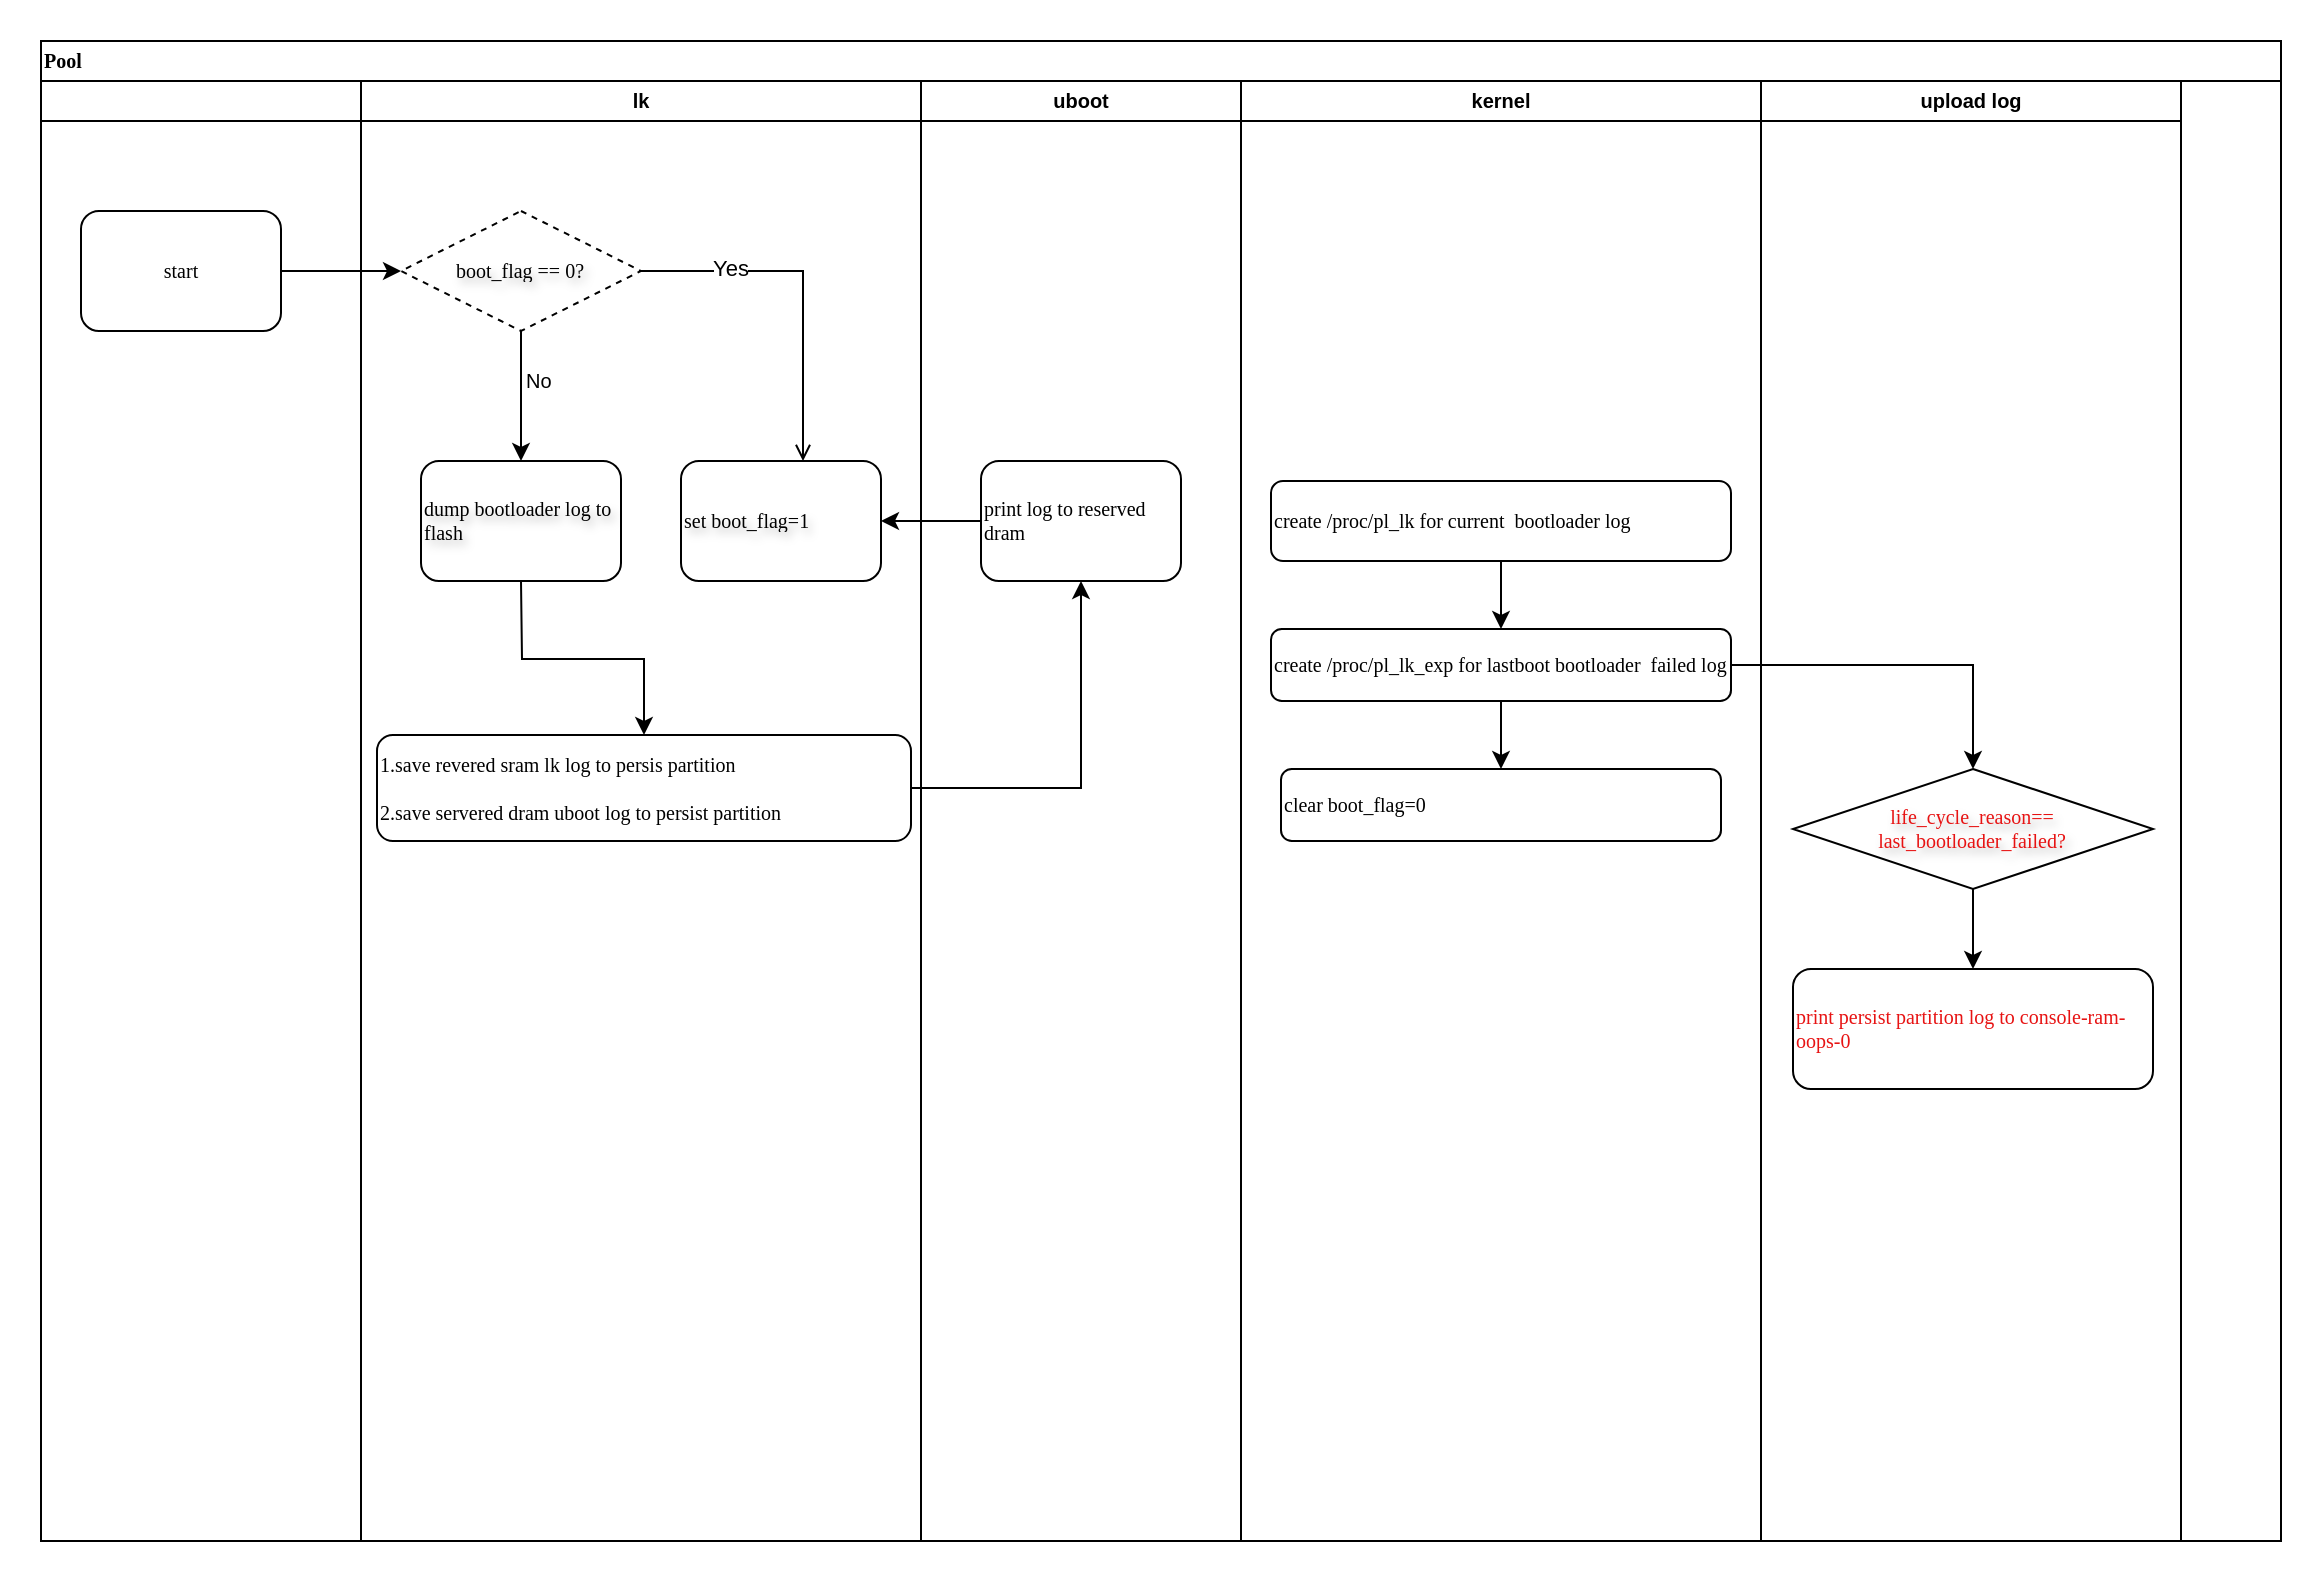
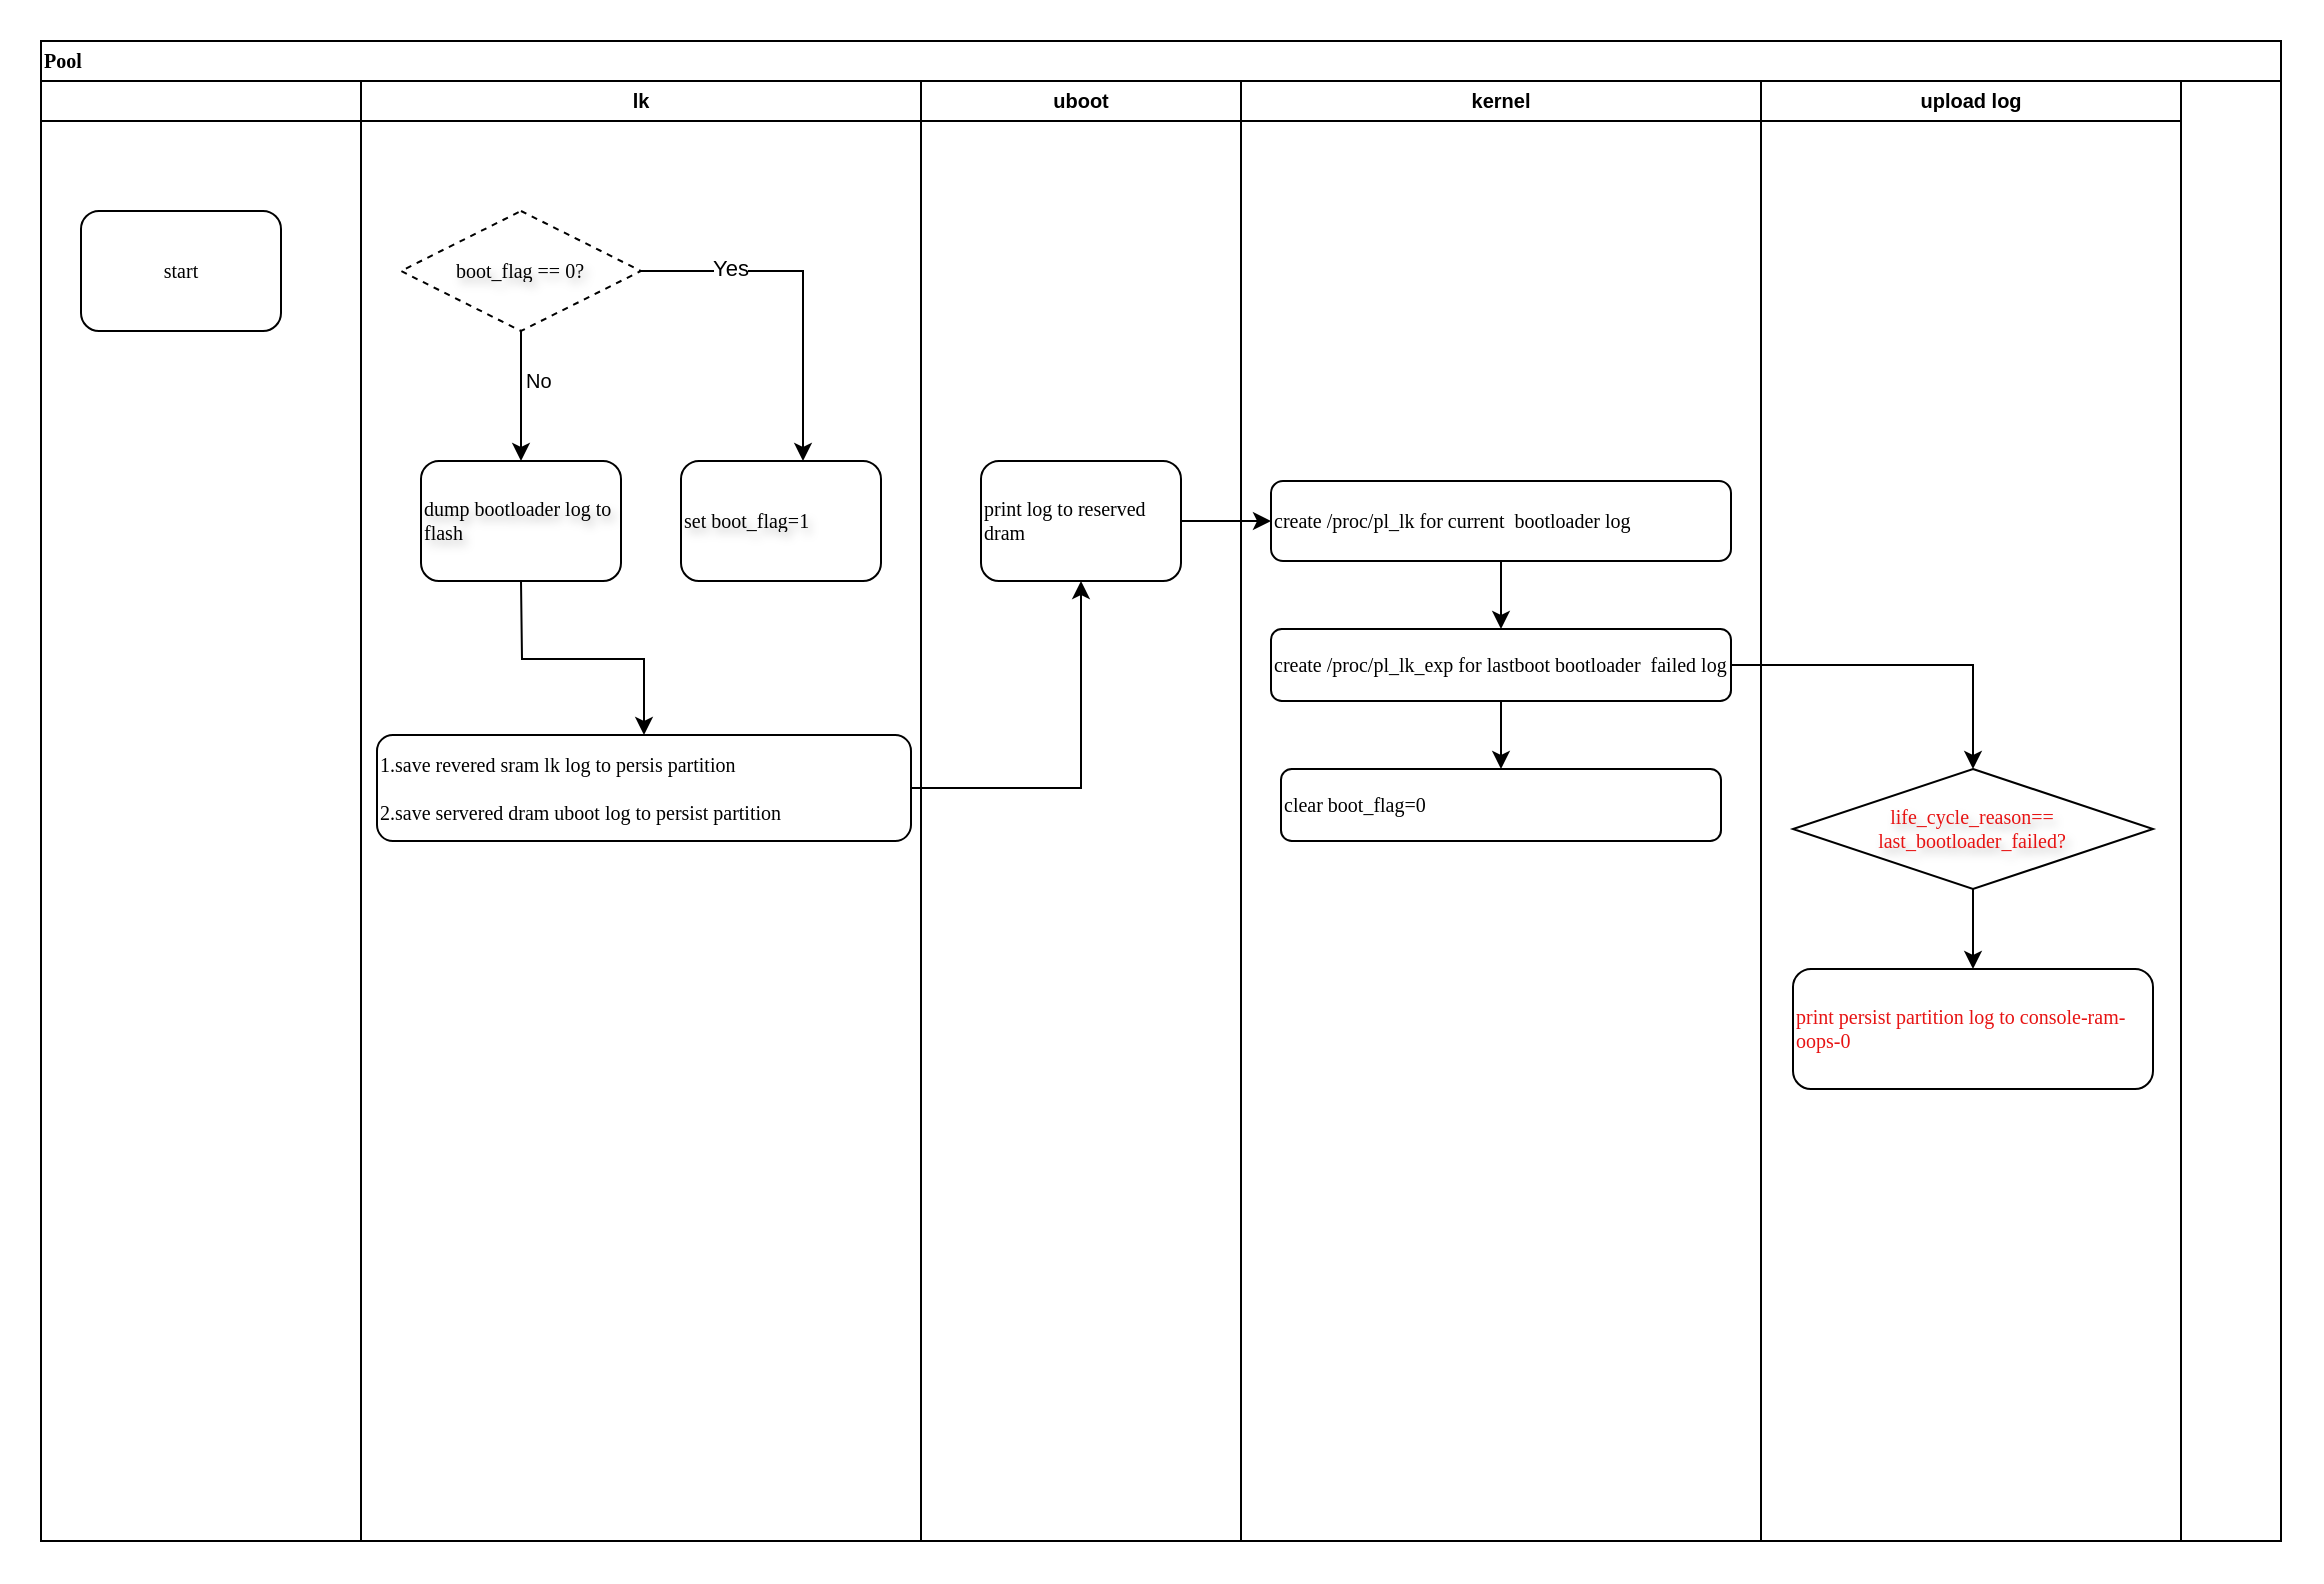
(319, 271) -> none
(803, 448) -> (803, 446)
(953, 521) -> (1209, 521)
